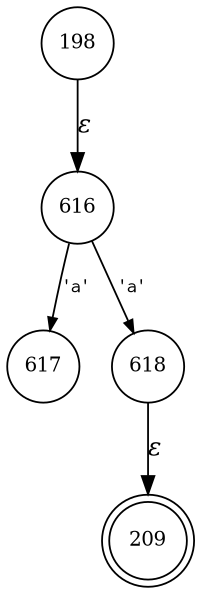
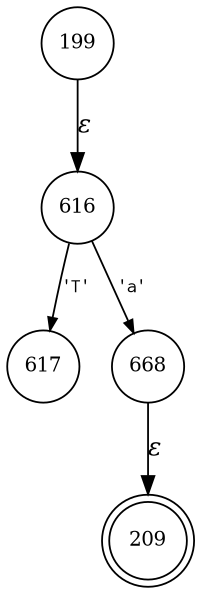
(78, 43) -> (78, 43)
(76, 287) -> (76, 287)
(148, 367) -> (148, 367)
